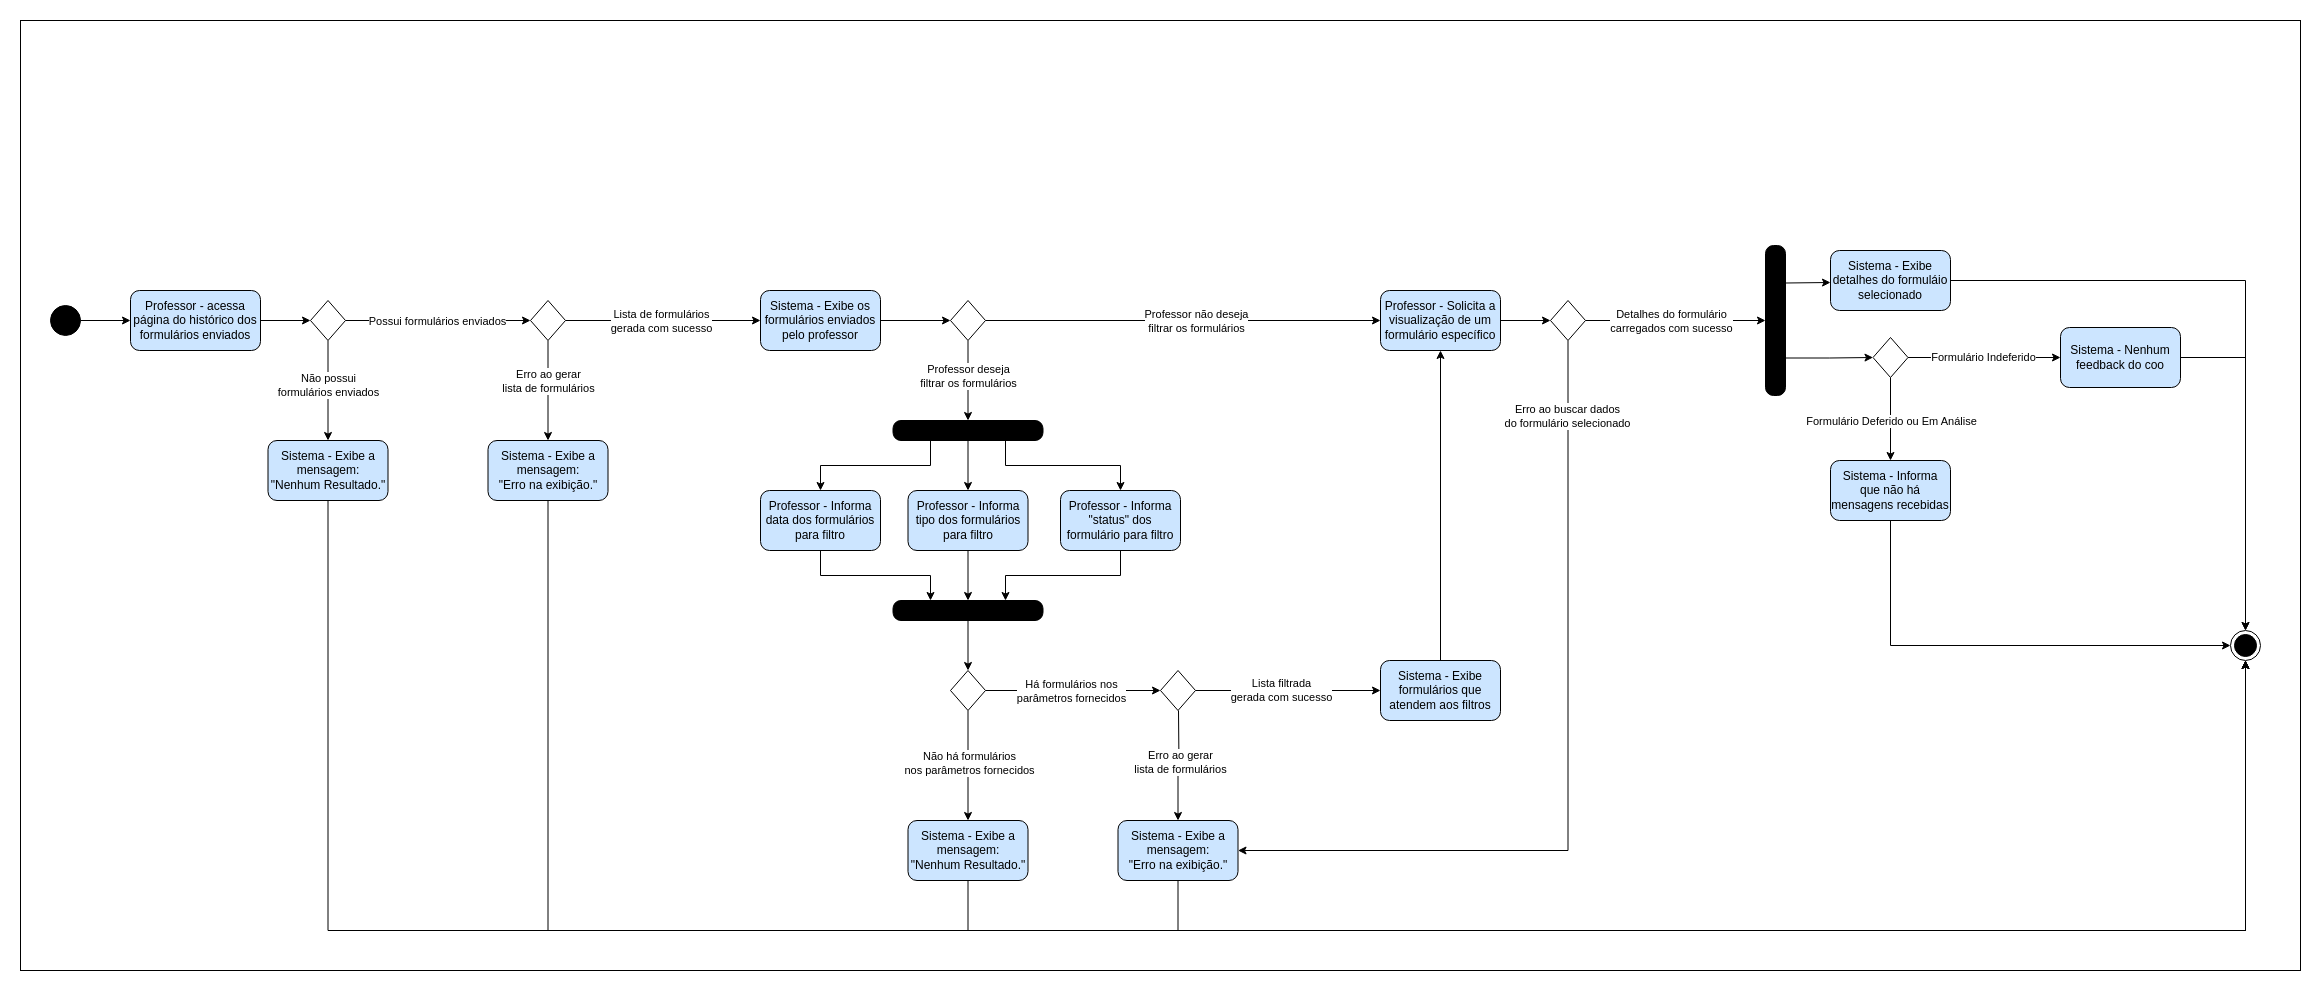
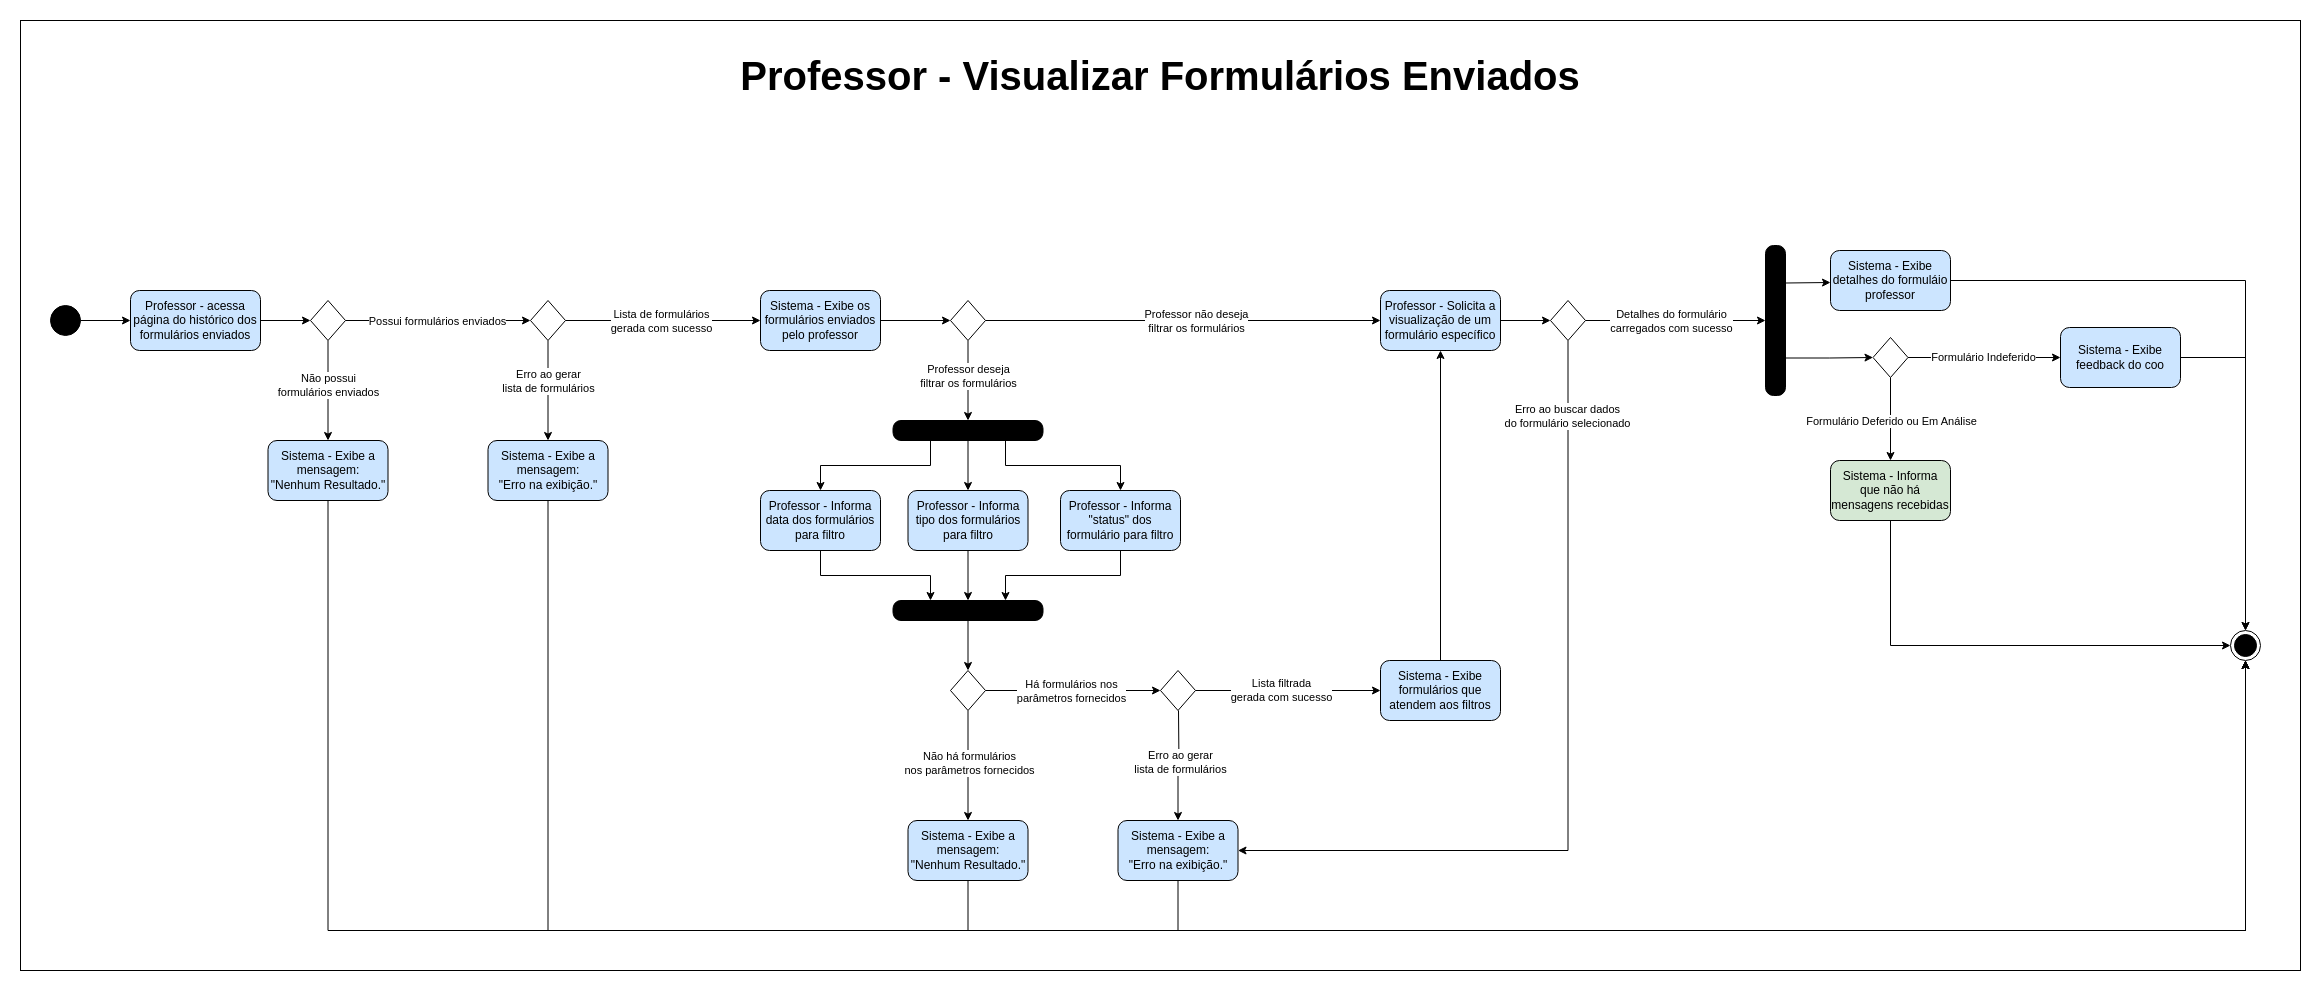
none -> (1161, 76)
(1891, 281) -> (1891, 281)
(2121, 358) -> (2121, 358)
(1891, 491) -> (1891, 491)
